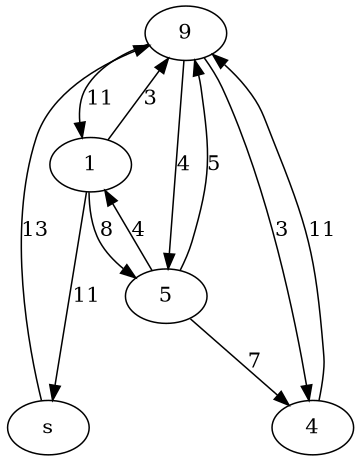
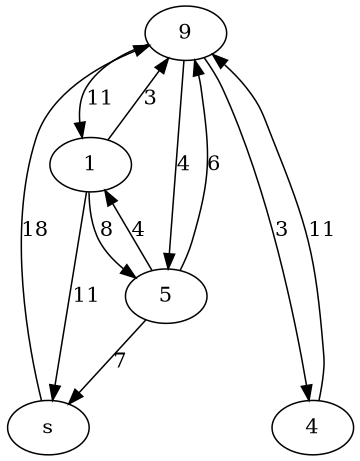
(215, 165) -> (215, 165)
(36, 230) -> (36, 230)
(234, 357) -> (112, 356)
